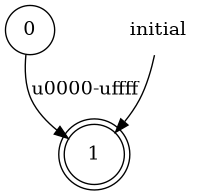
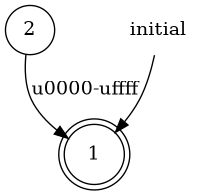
(30, 30) -> (30, 30)
